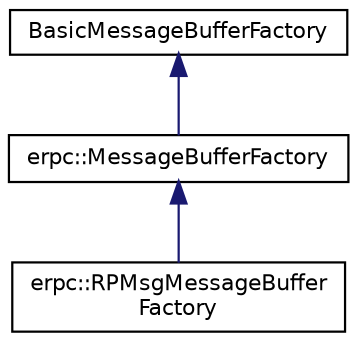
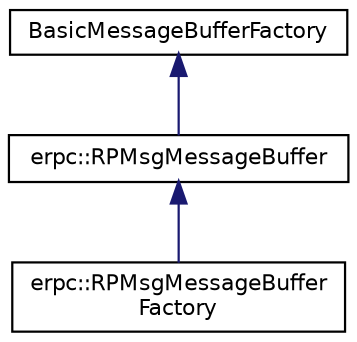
(179, 159) -> (179, 159)
